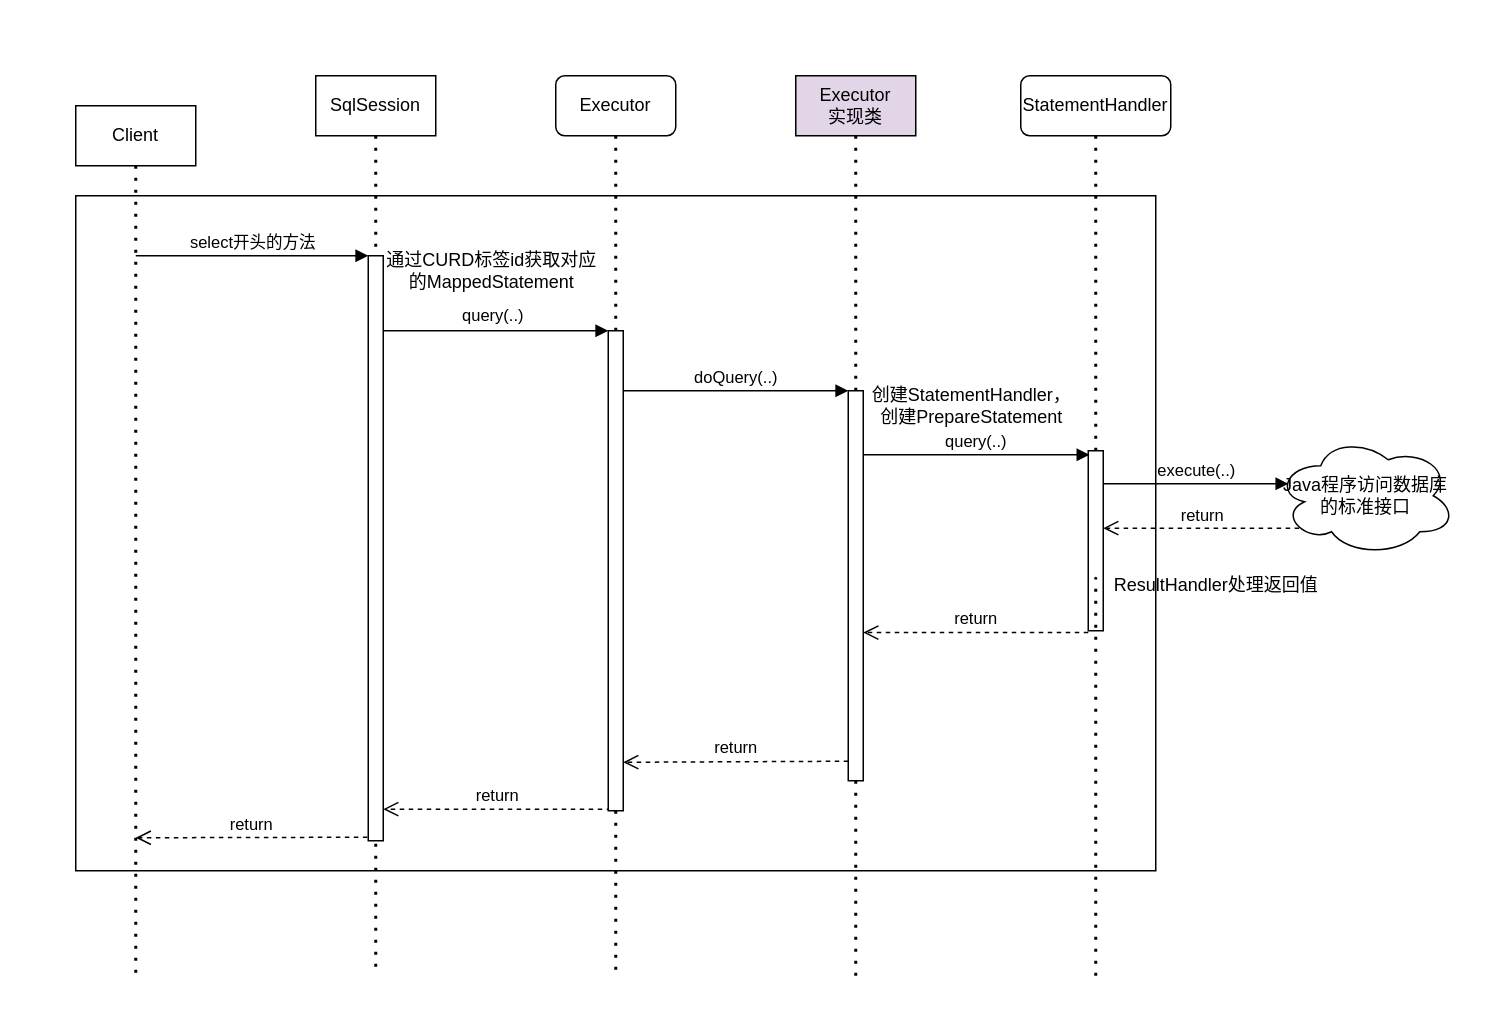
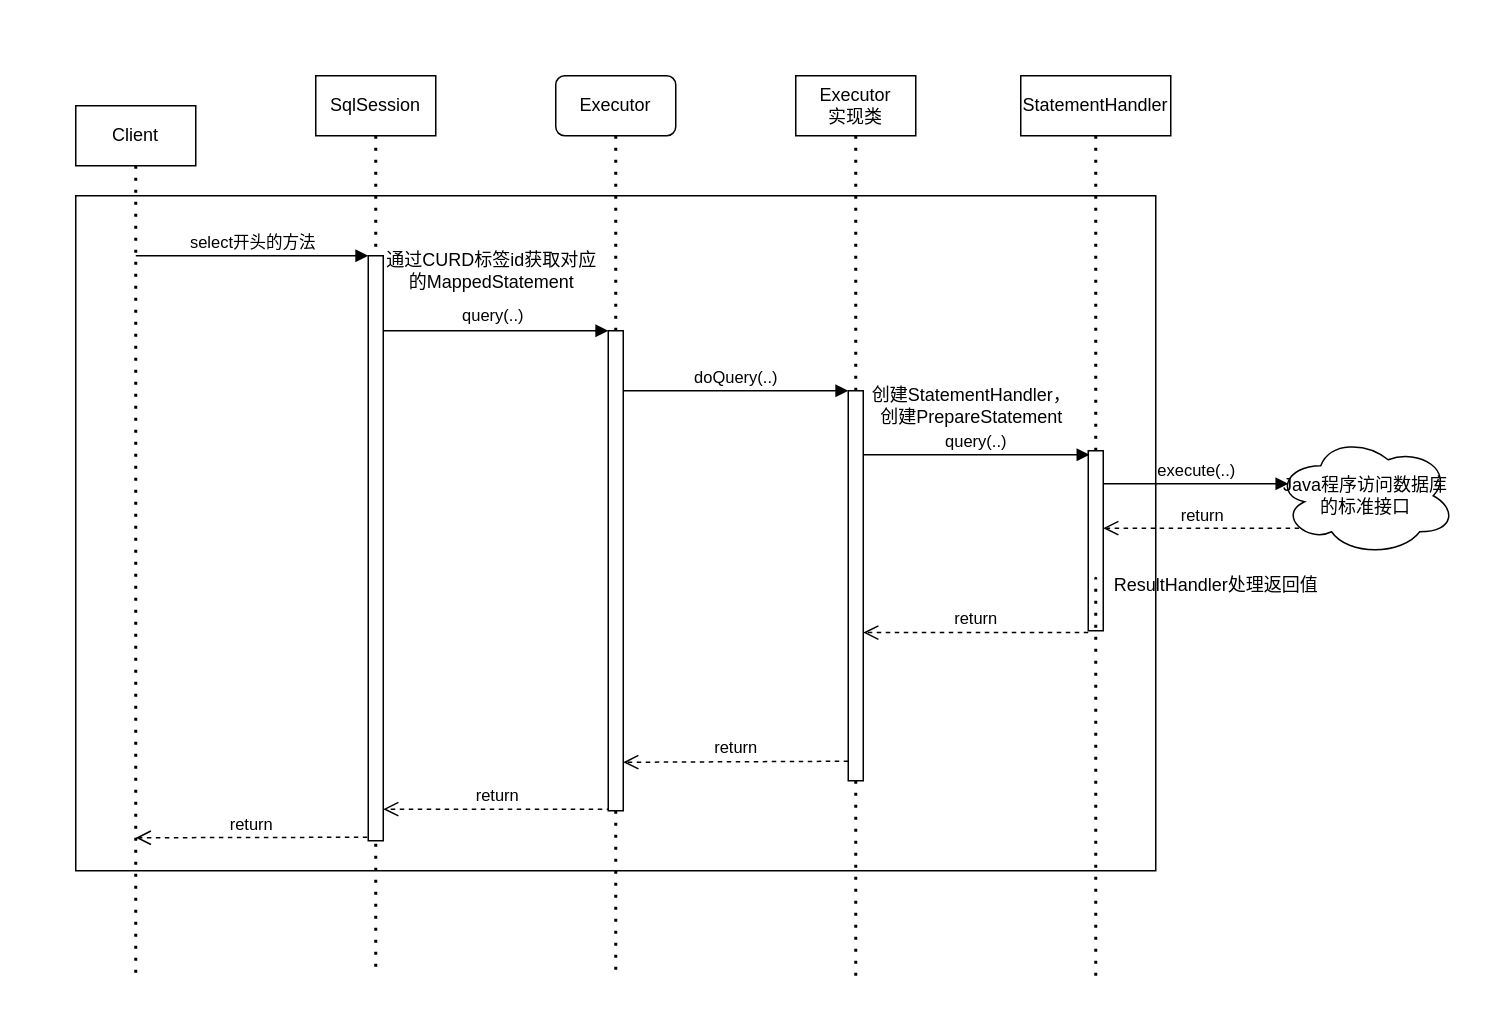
(856, 106) -> (856, 106)
(1096, 106) -> (1096, 106)
